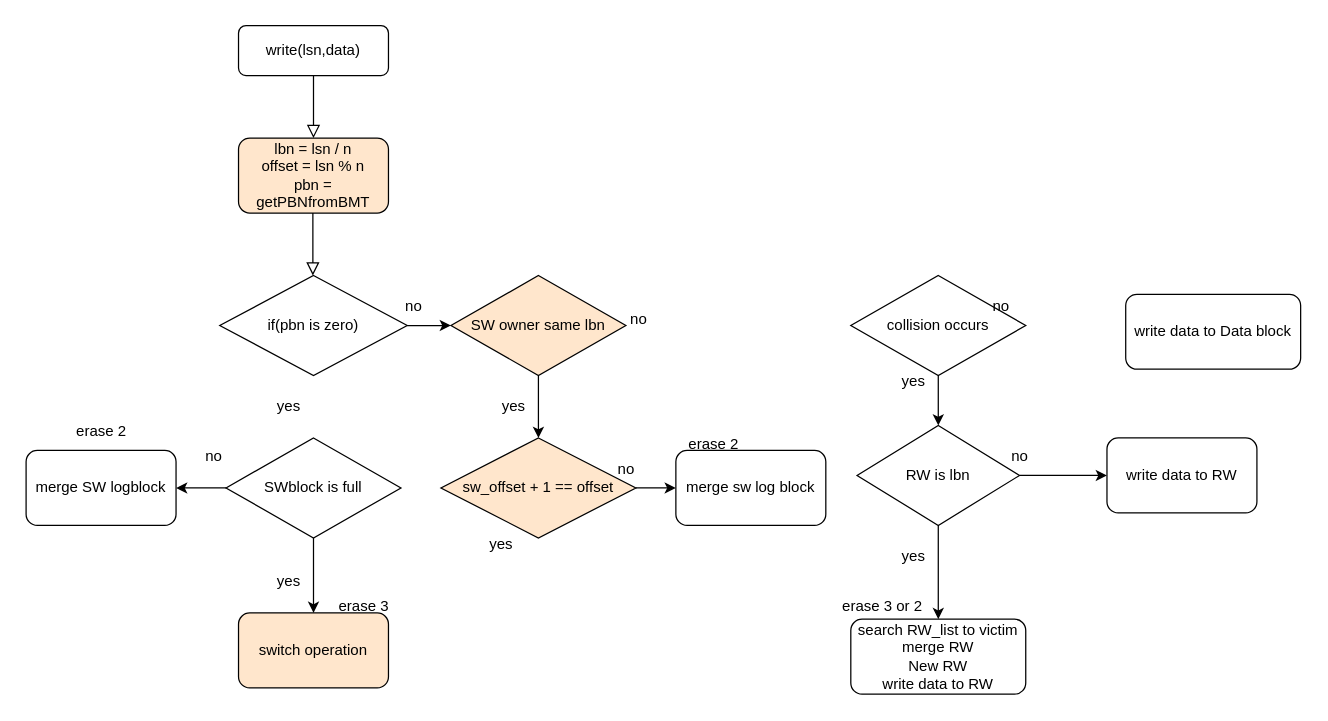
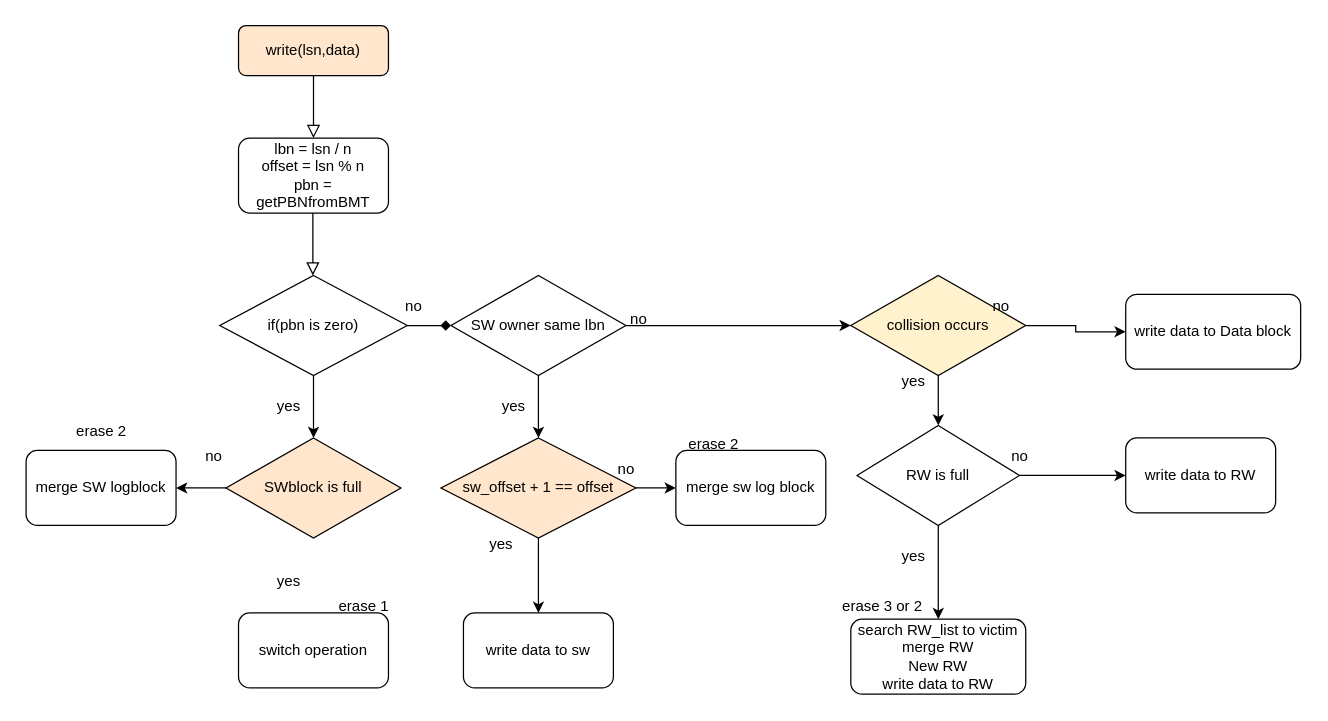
(313, 51) -> (313, 51)
(313, 176) -> (313, 176)
(441, 326) -> (440, 326)
(538, 326) -> (538, 326)
none -> (734, 326)
(938, 326) -> (938, 326)
none -> (1075, 326)
none -> (313, 403)
(938, 476) -> (938, 476)
(1182, 476) -> (1201, 476)
(313, 488) -> (313, 488)
(313, 571) -> none
none -> (538, 571)
(364, 607) -> (364, 607)
(313, 651) -> (313, 651)
none -> (538, 651)
